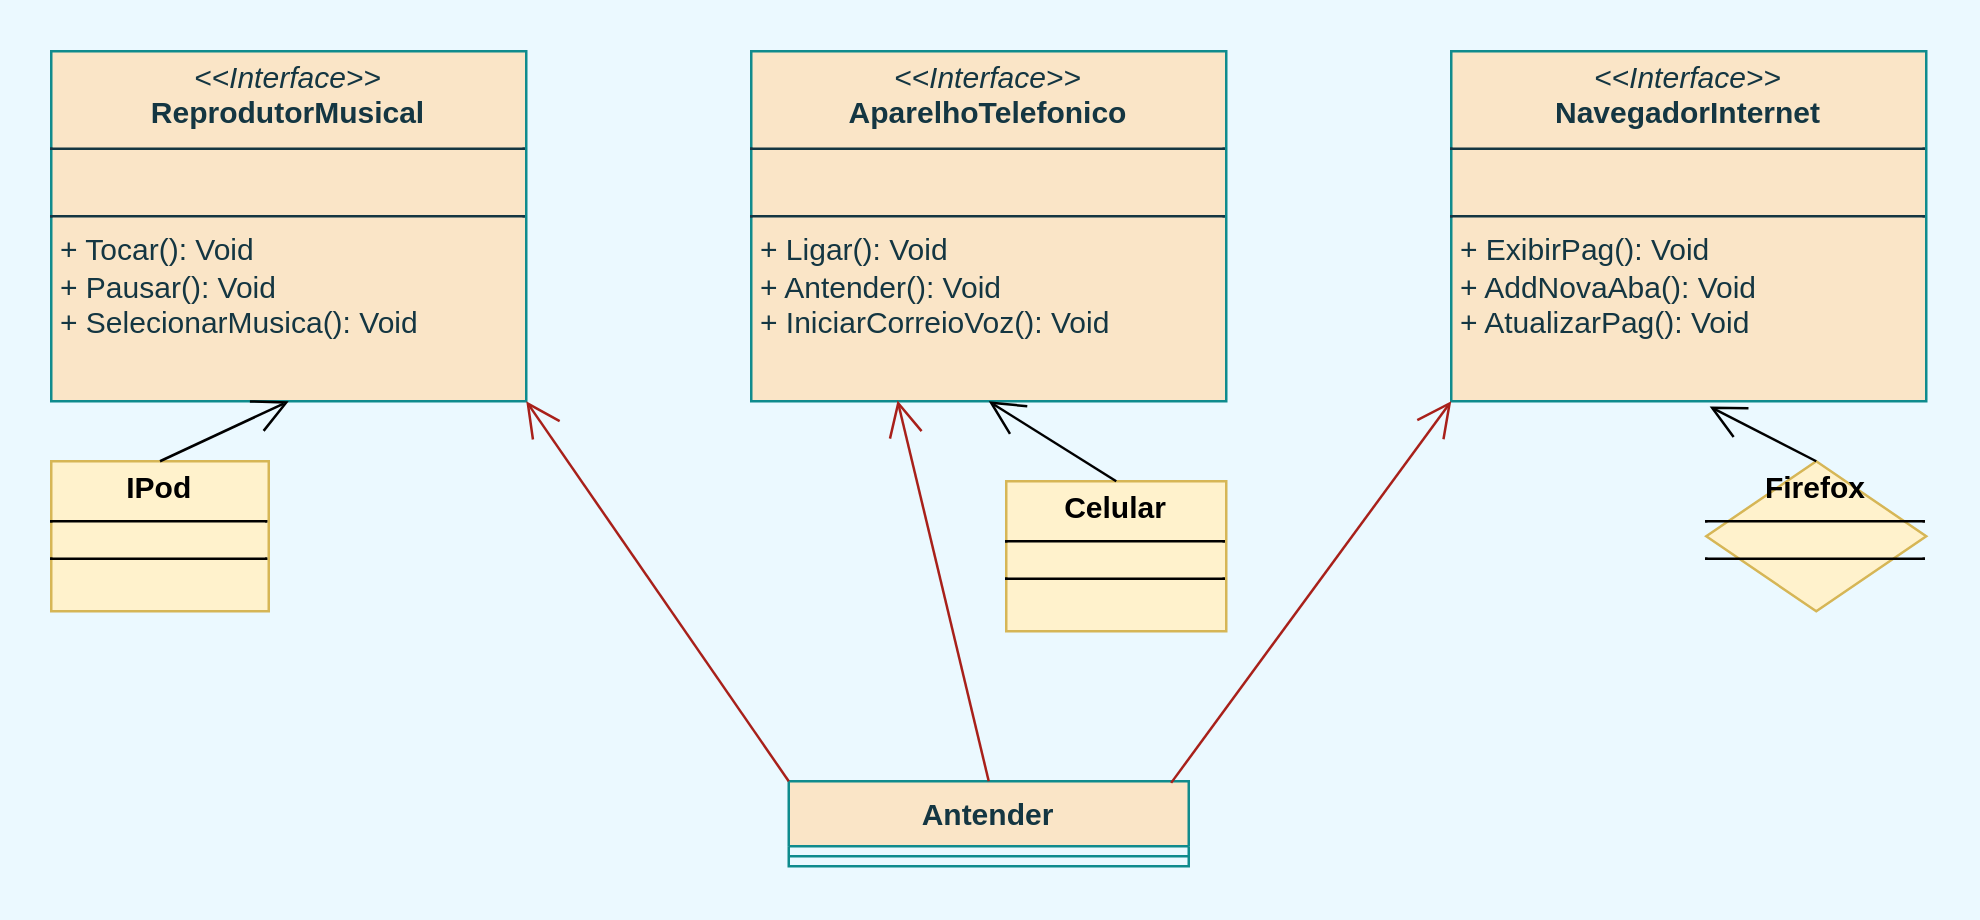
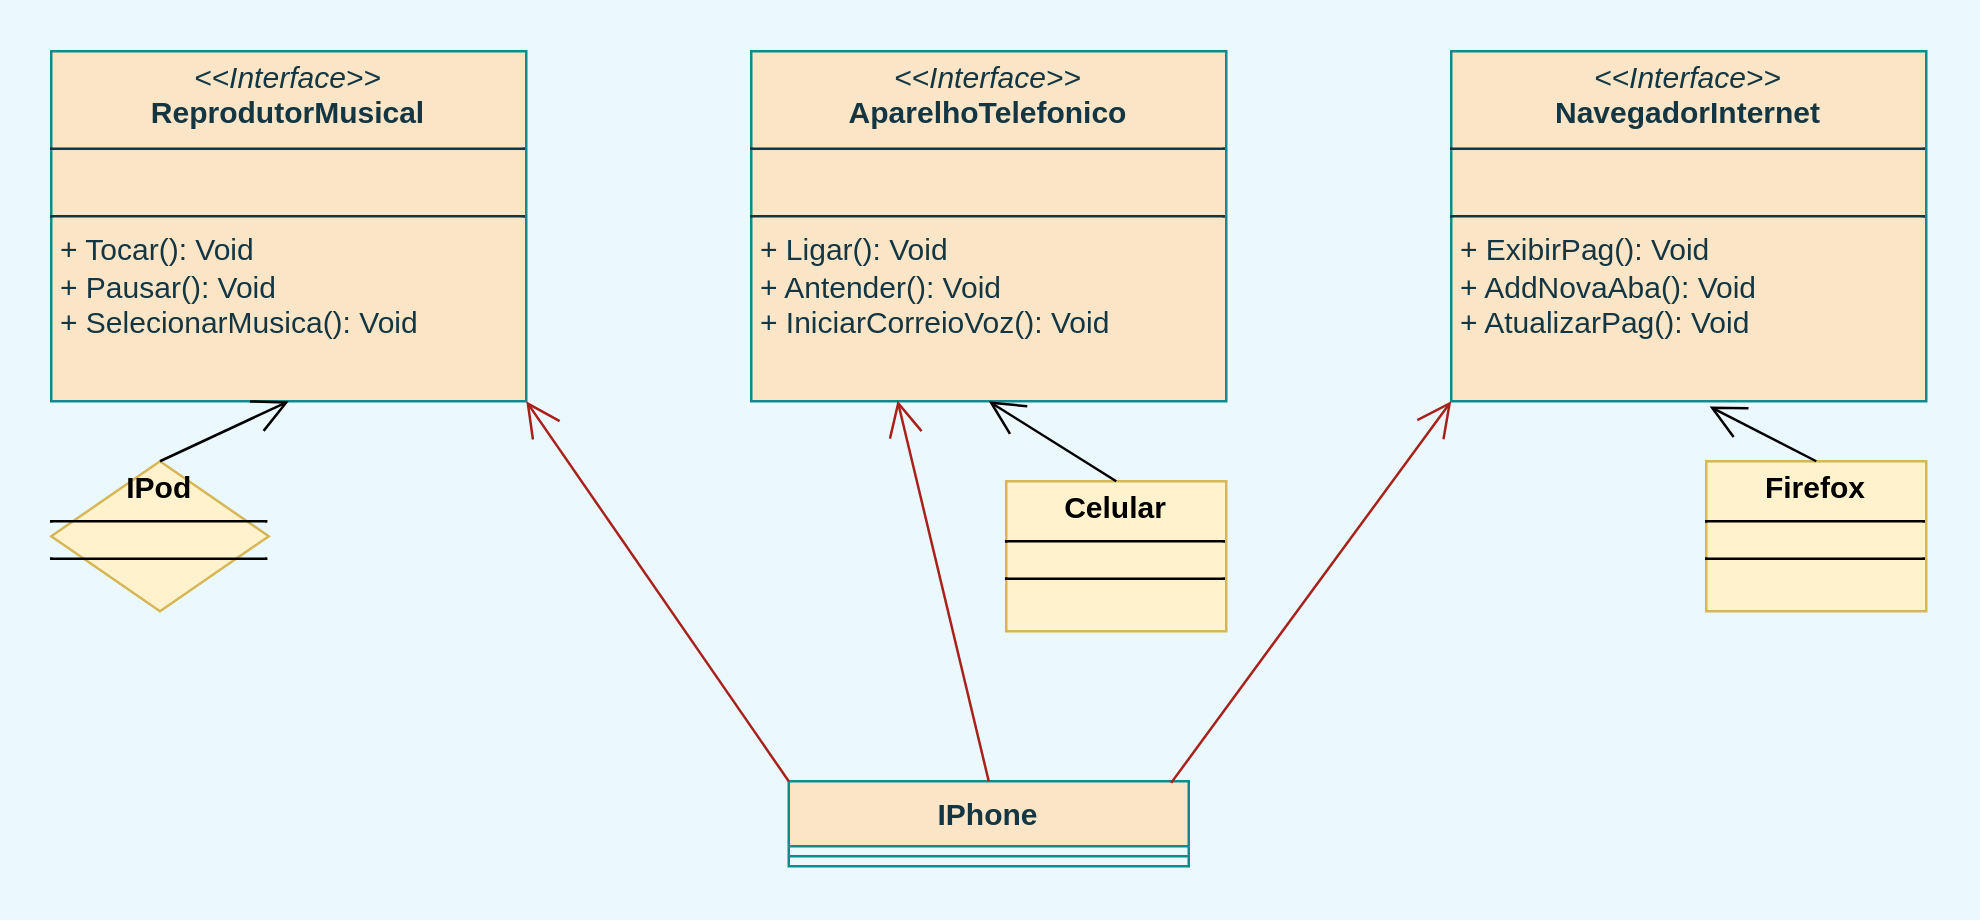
(160, 536) -> (160, 536)
(1816, 536) -> (1816, 536)
(989, 817) -> (989, 817)
